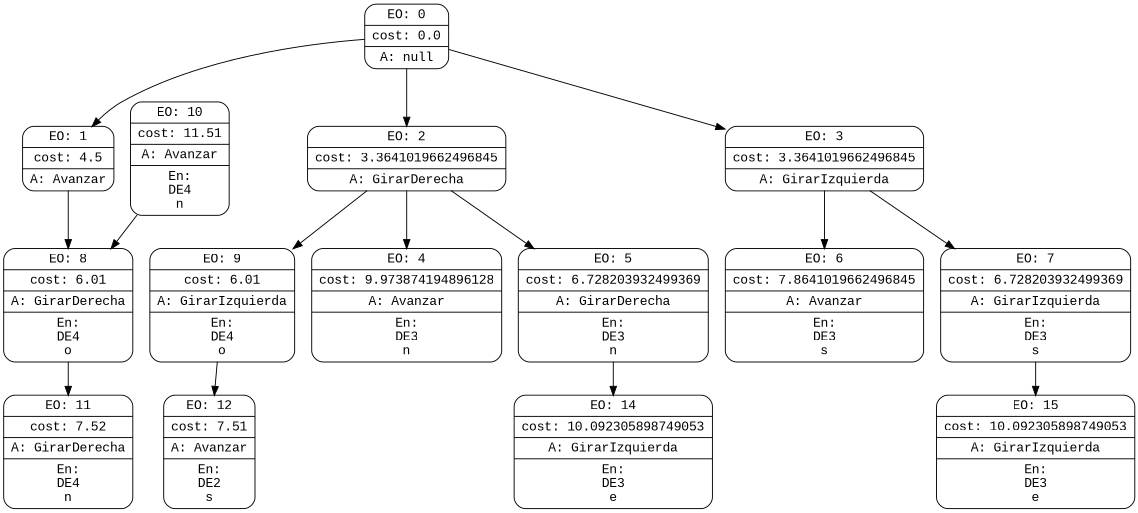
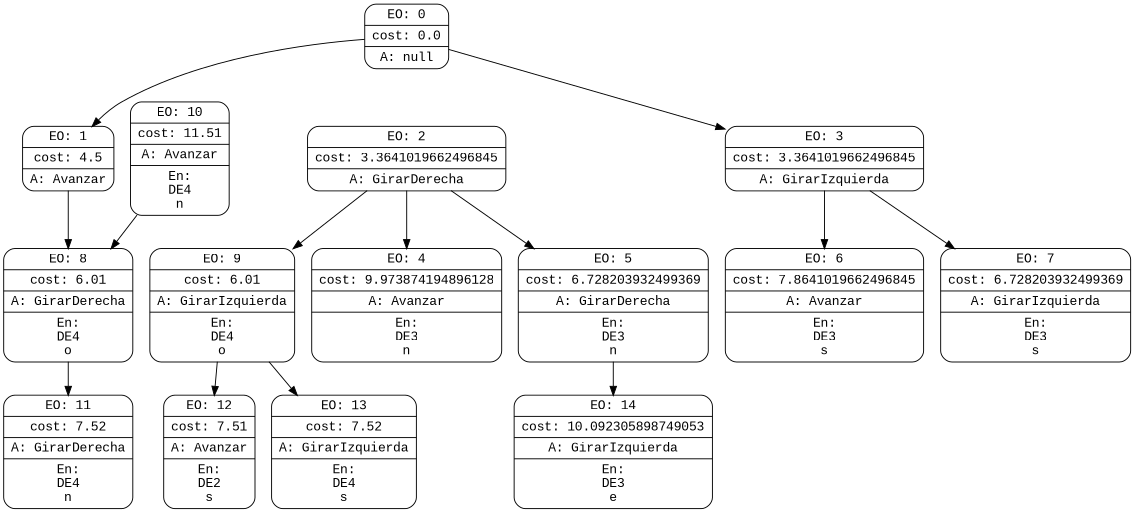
(407, 93) -> none
none -> (344, 452)
(1036, 452) -> none
